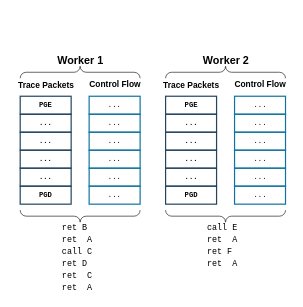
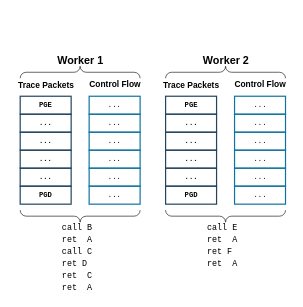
(73, 228) -> (73, 228)
